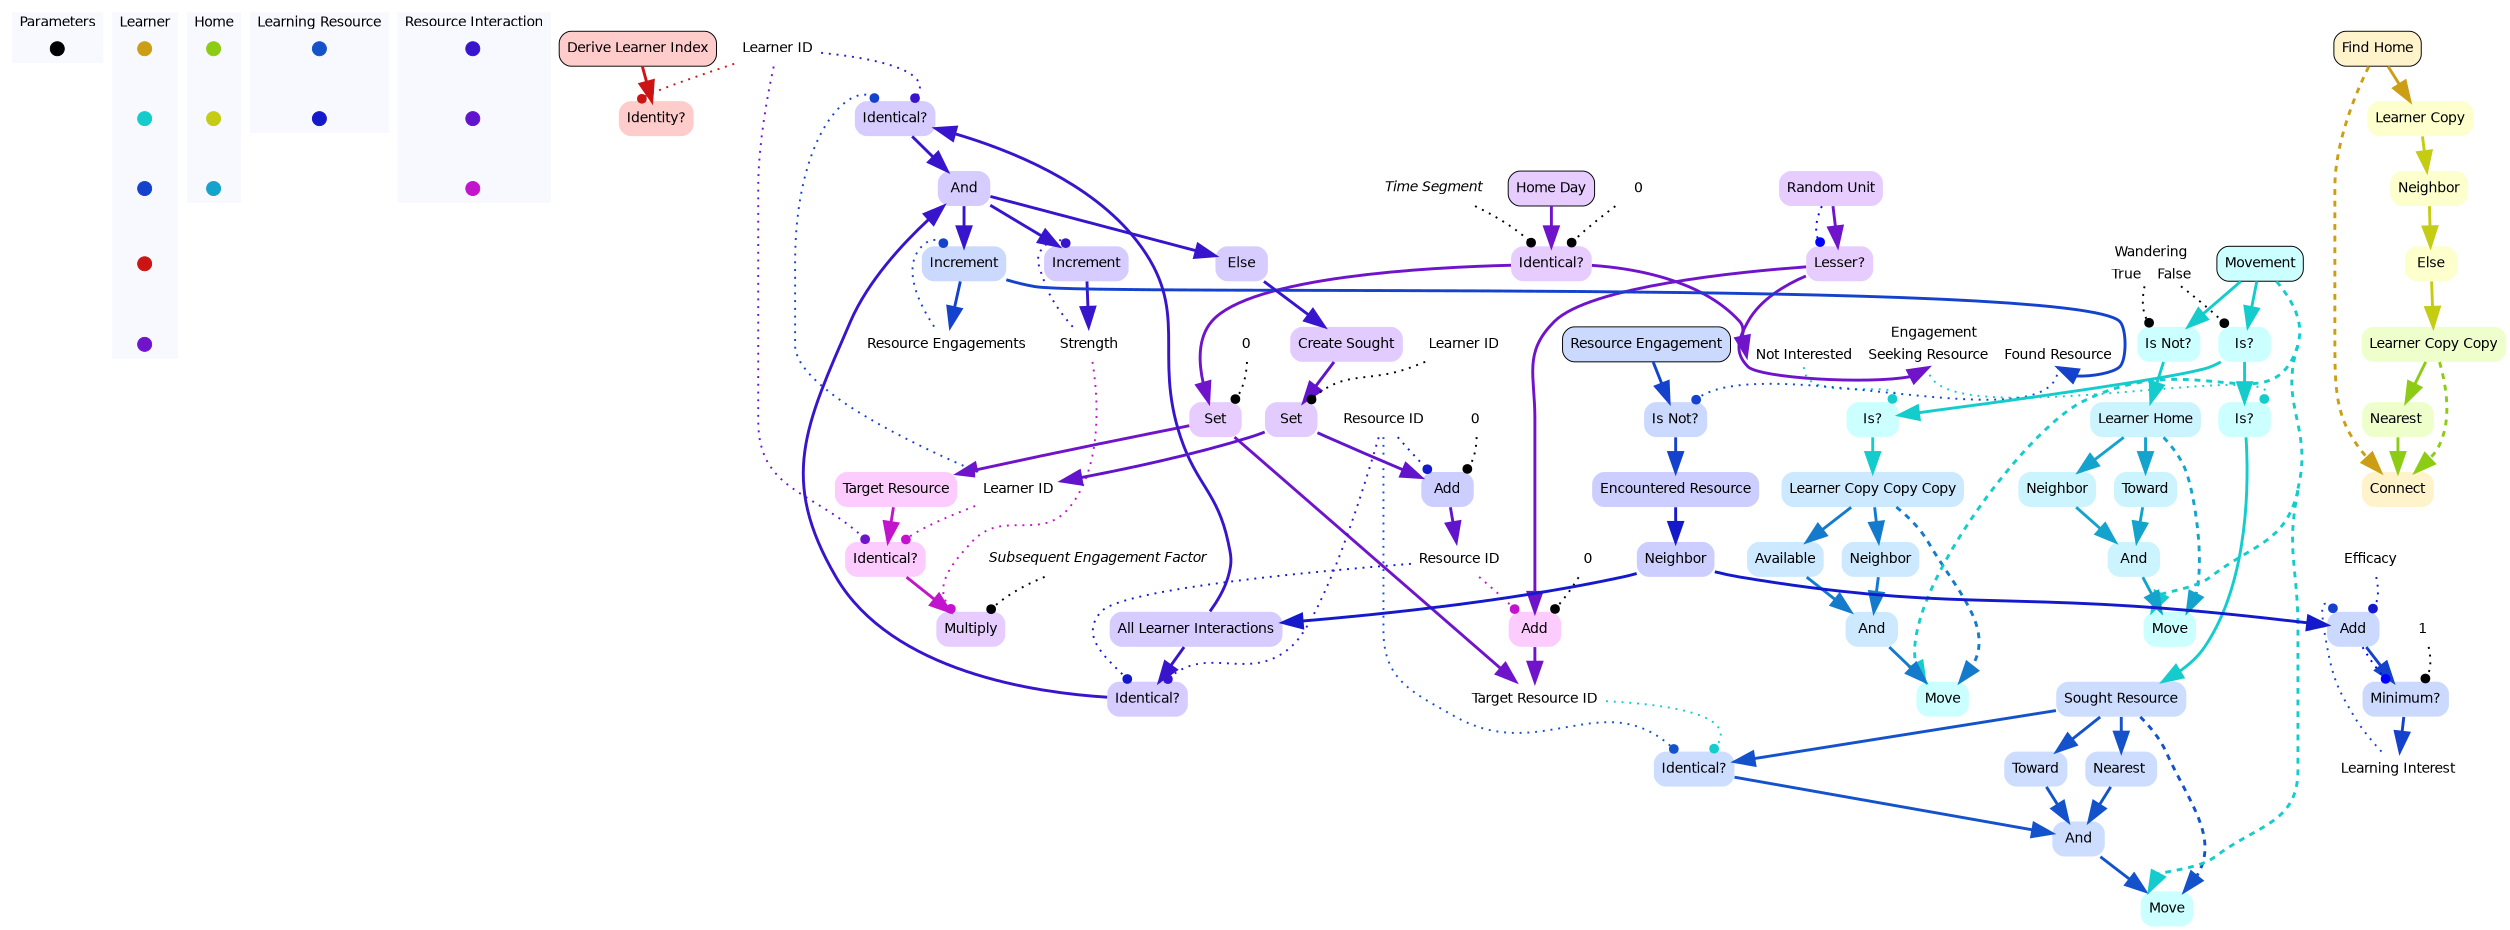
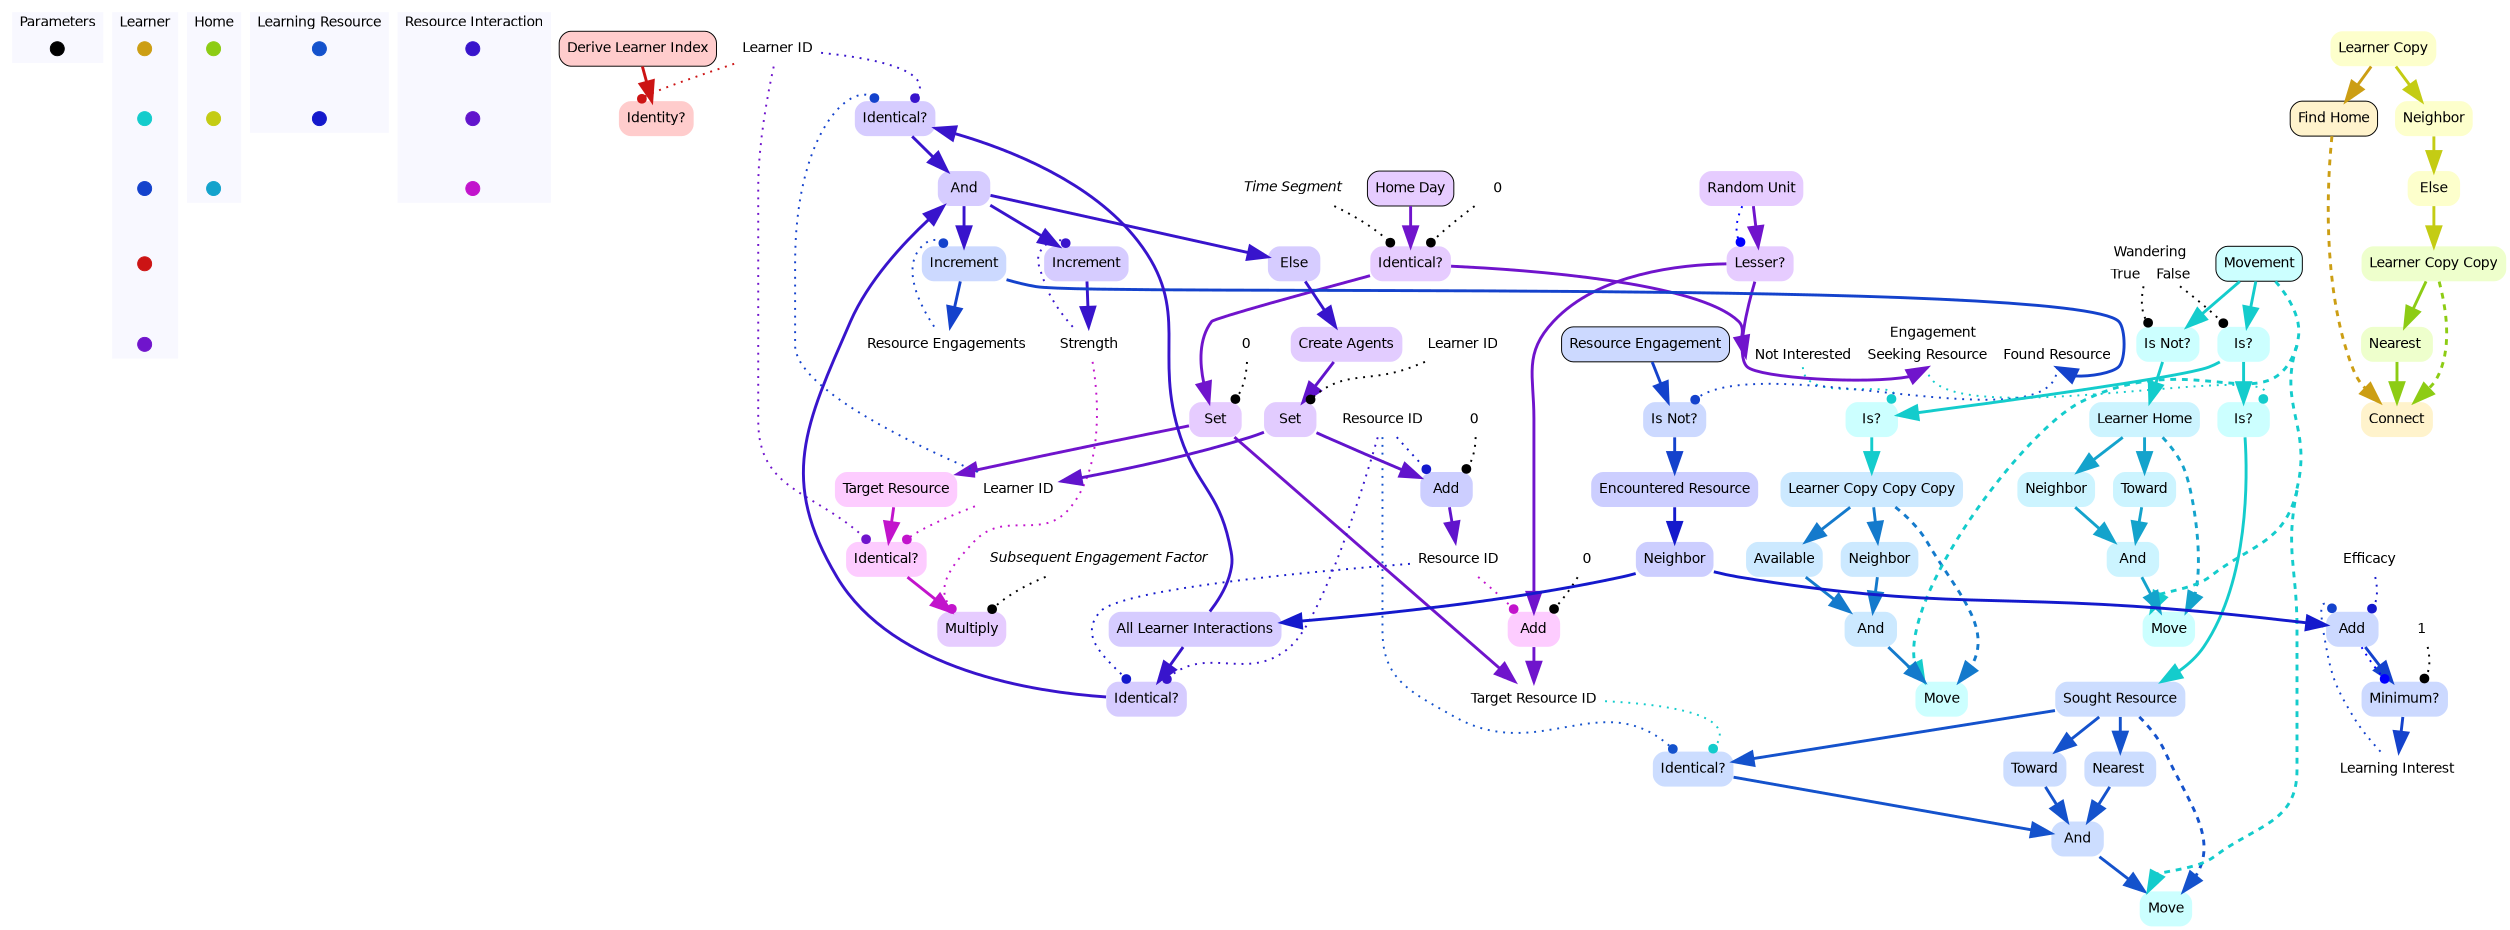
(2394, 75) -> (2364, 76)
(1347, 344) -> (1347, 344)
